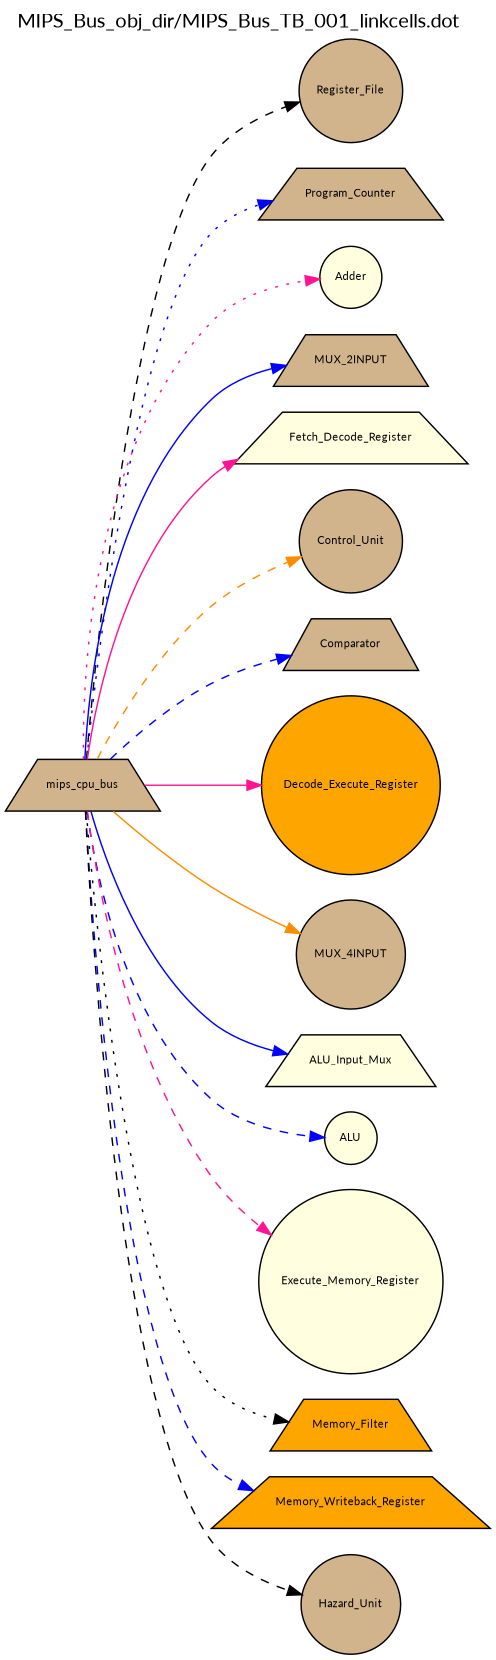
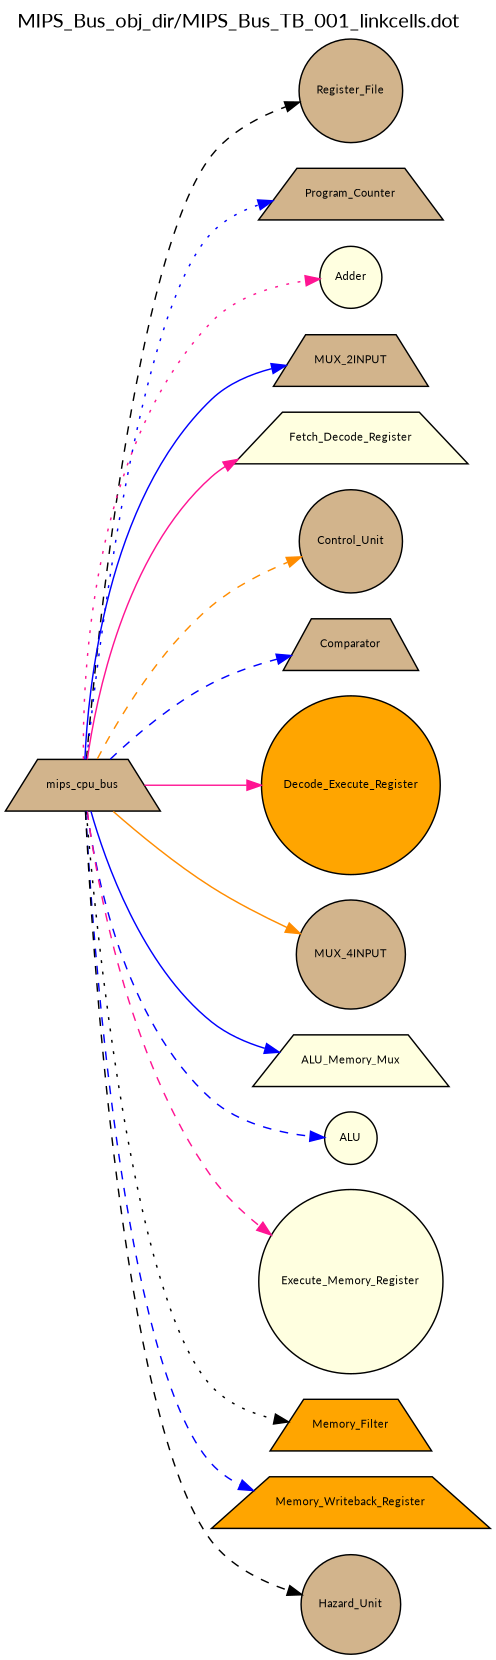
(351, 1061) -> (351, 1061)
